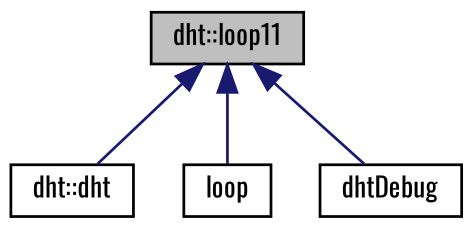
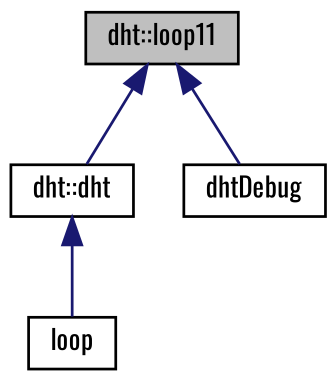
(227, 129) -> (72, 281)
